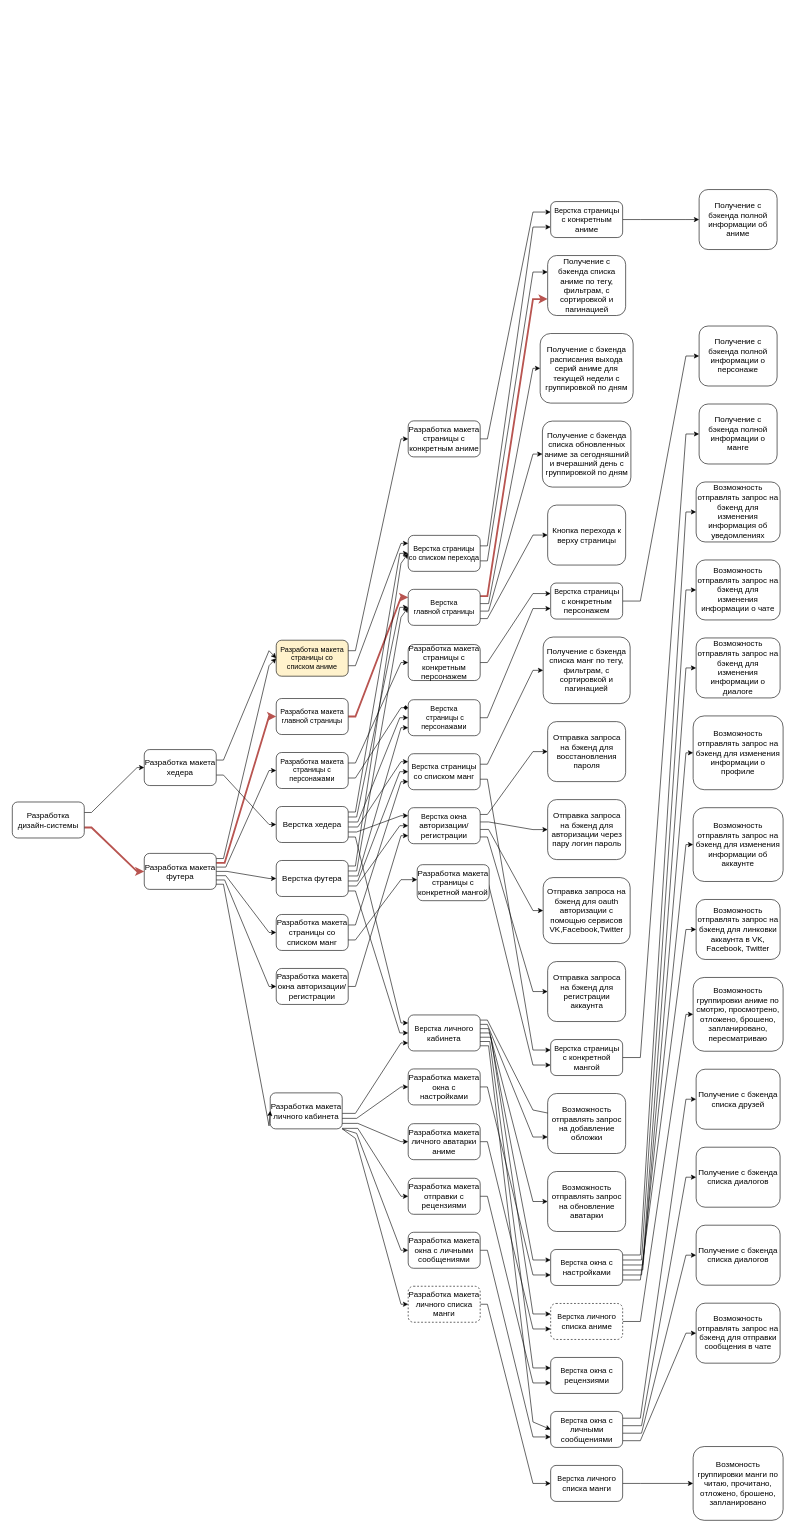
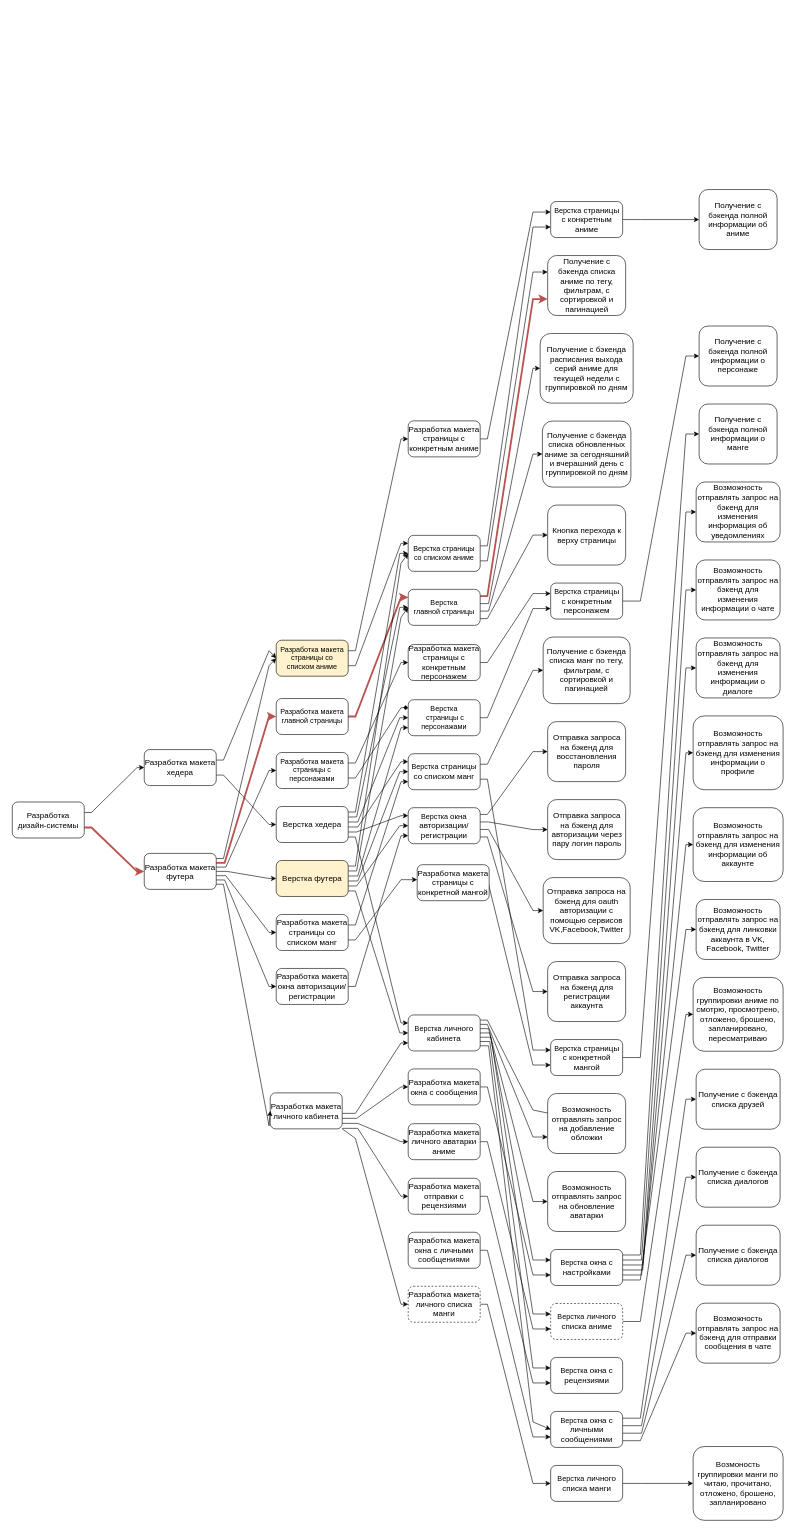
(444, 553) -> (444, 553)
(312, 878) -> (312, 878)
(444, 1087) -> (444, 1087)
(378, 1189) -> none
